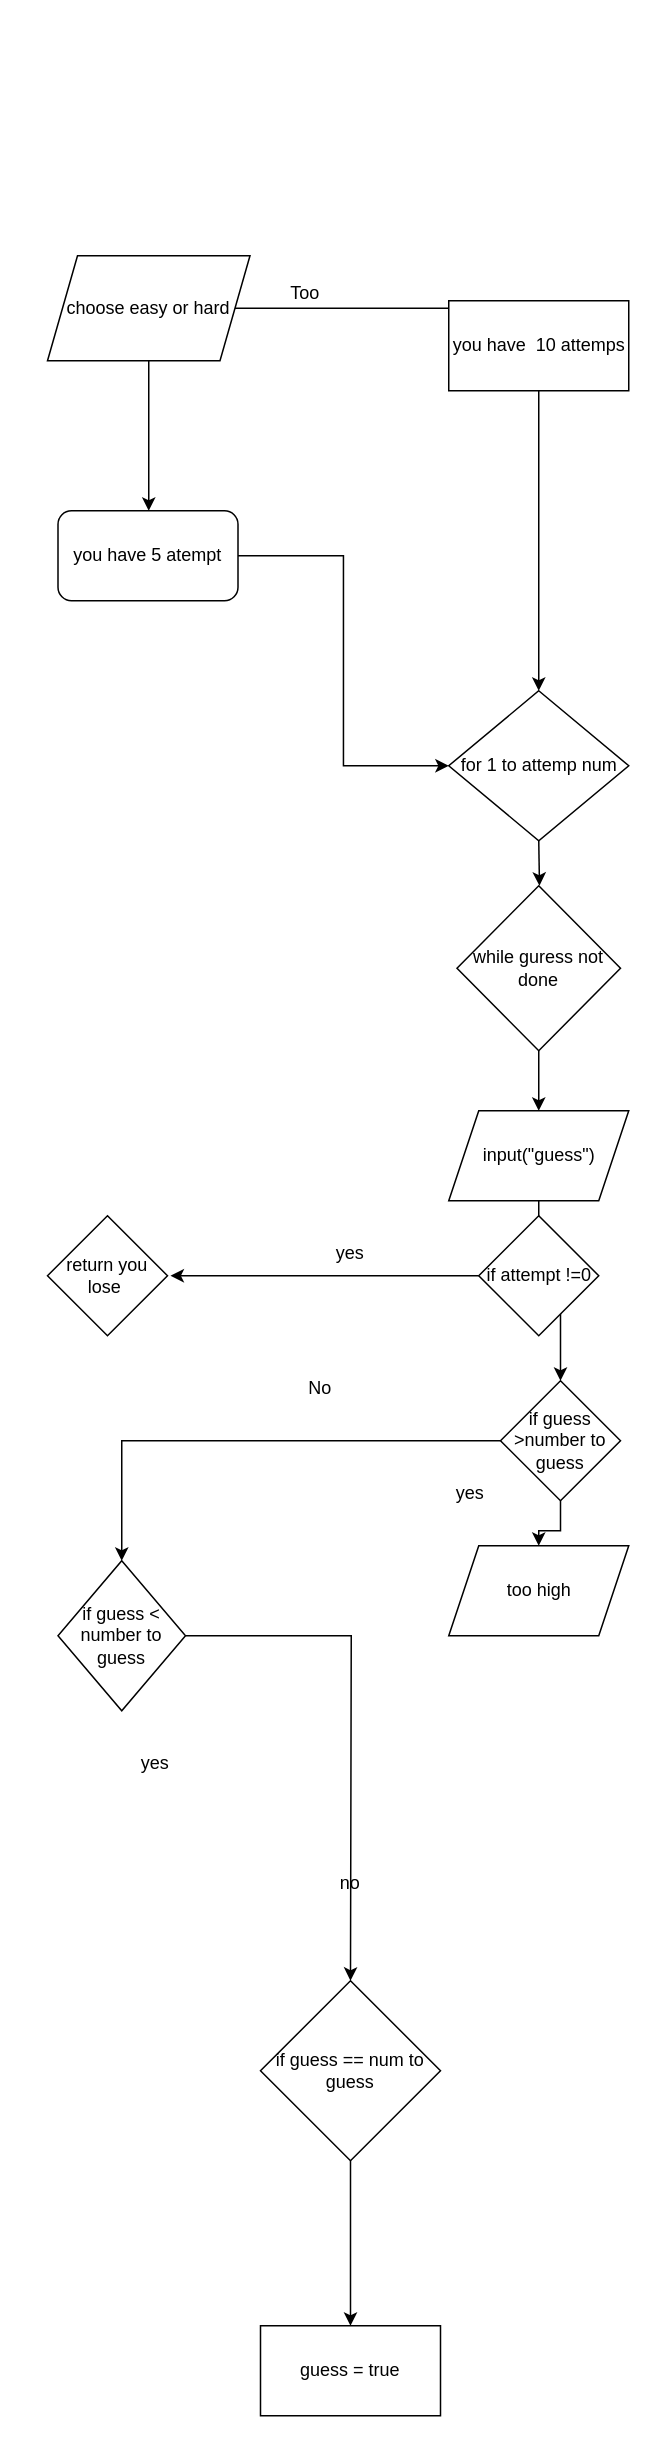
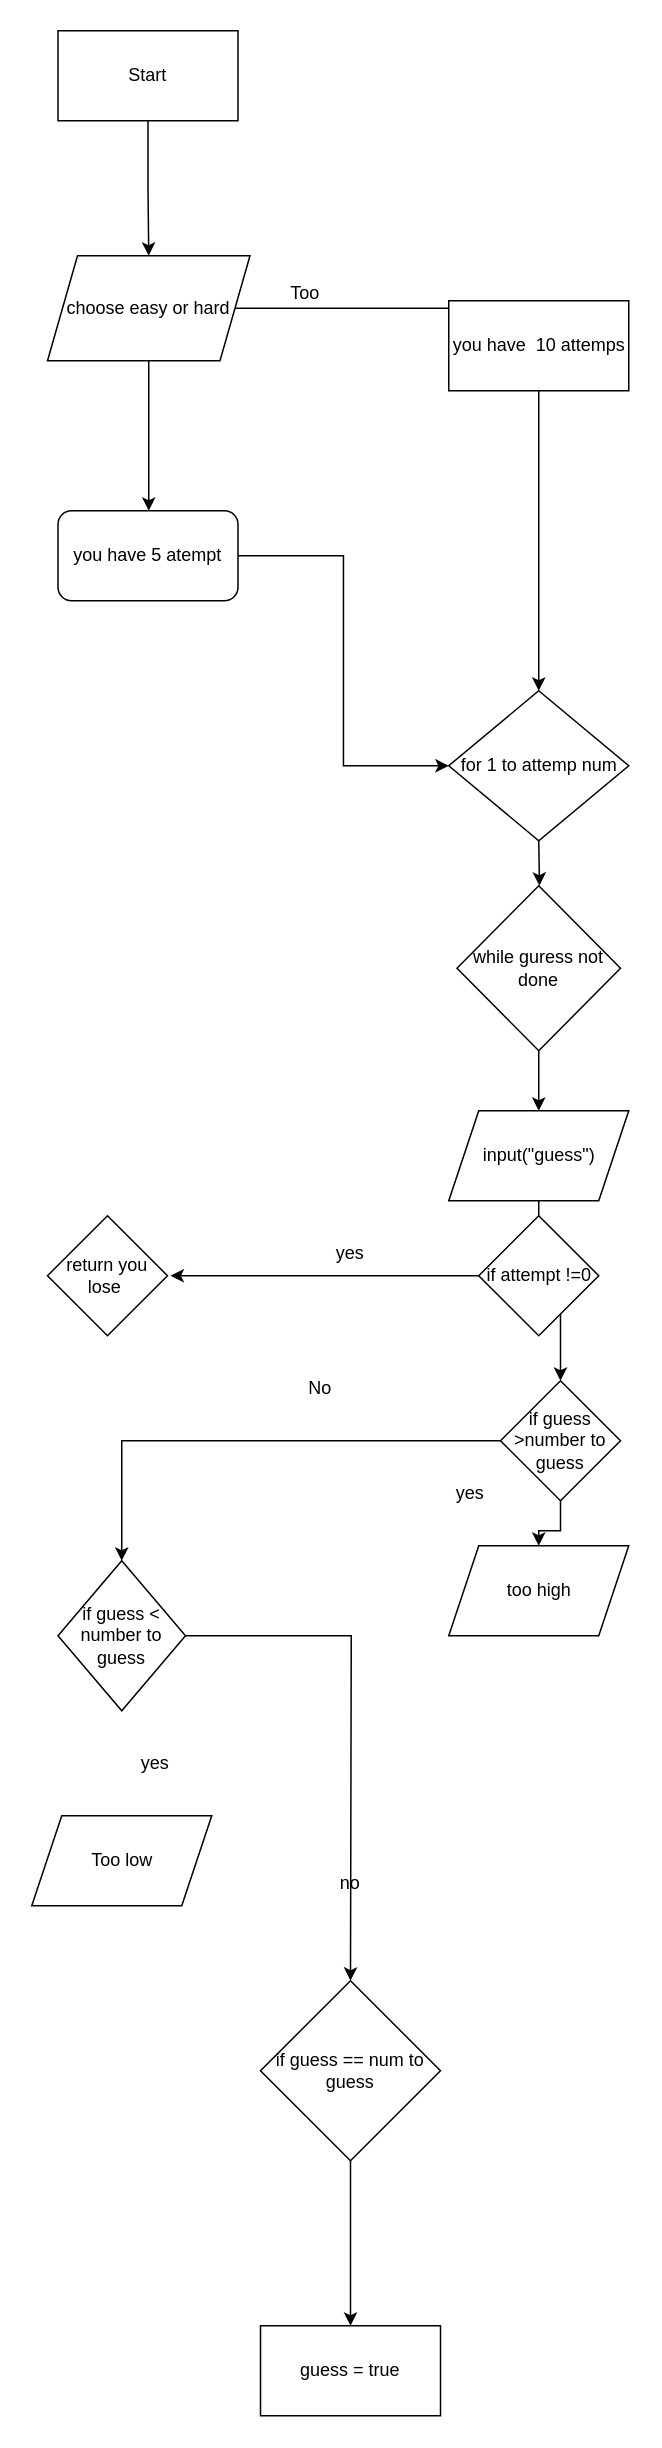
none -> (148, 76)
none -> (148, 183)
none -> (122, 1861)
